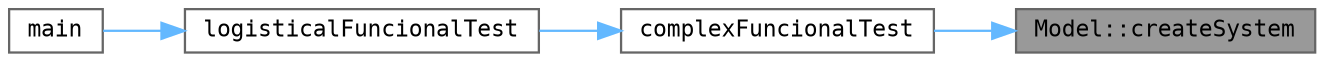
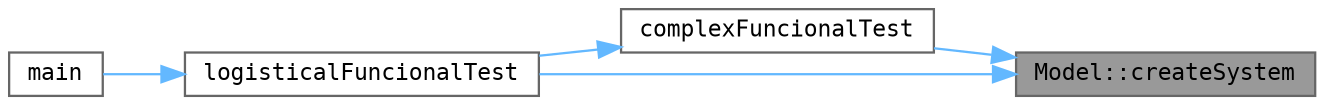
none -> (766, 74)
